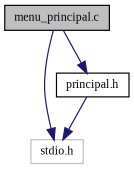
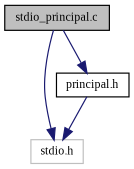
(57, 18) -> (57, 18)
